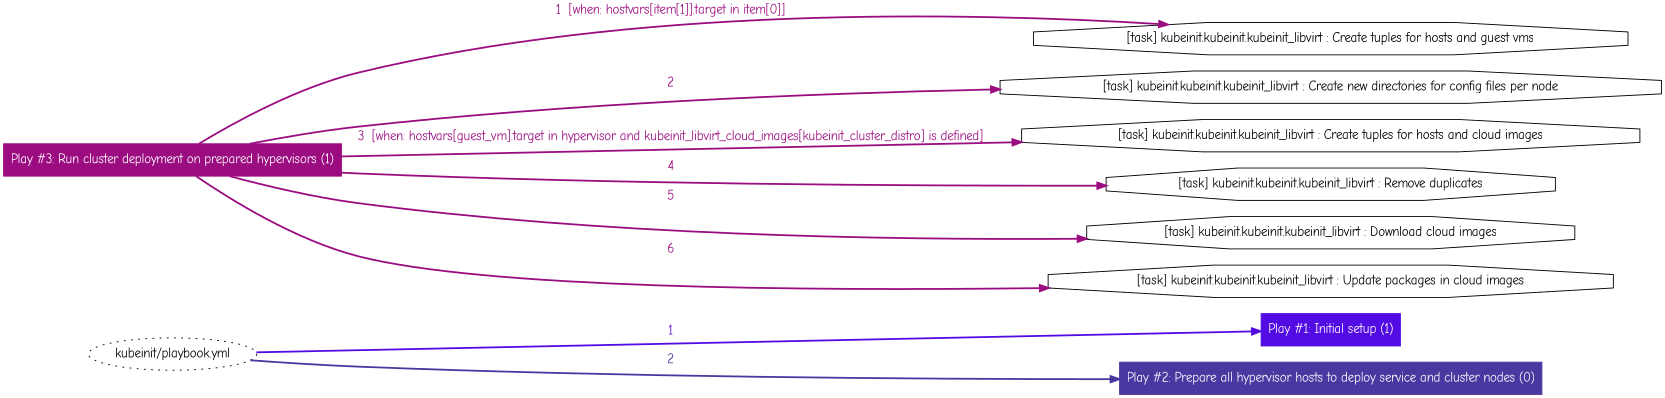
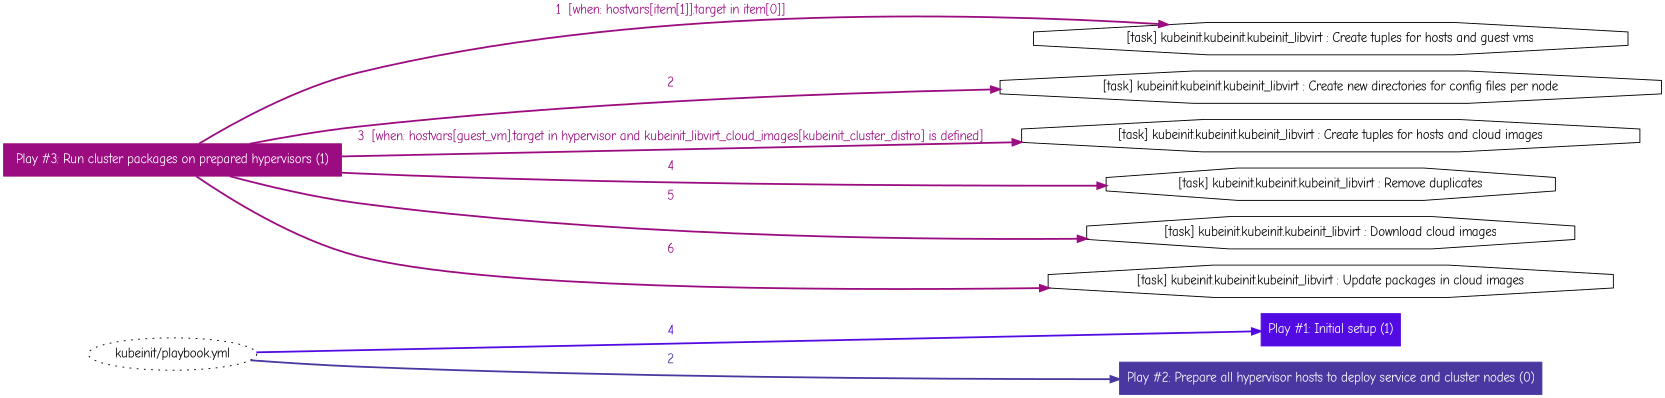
(173, 160) -> (173, 160)
(671, 331) -> (671, 331)
